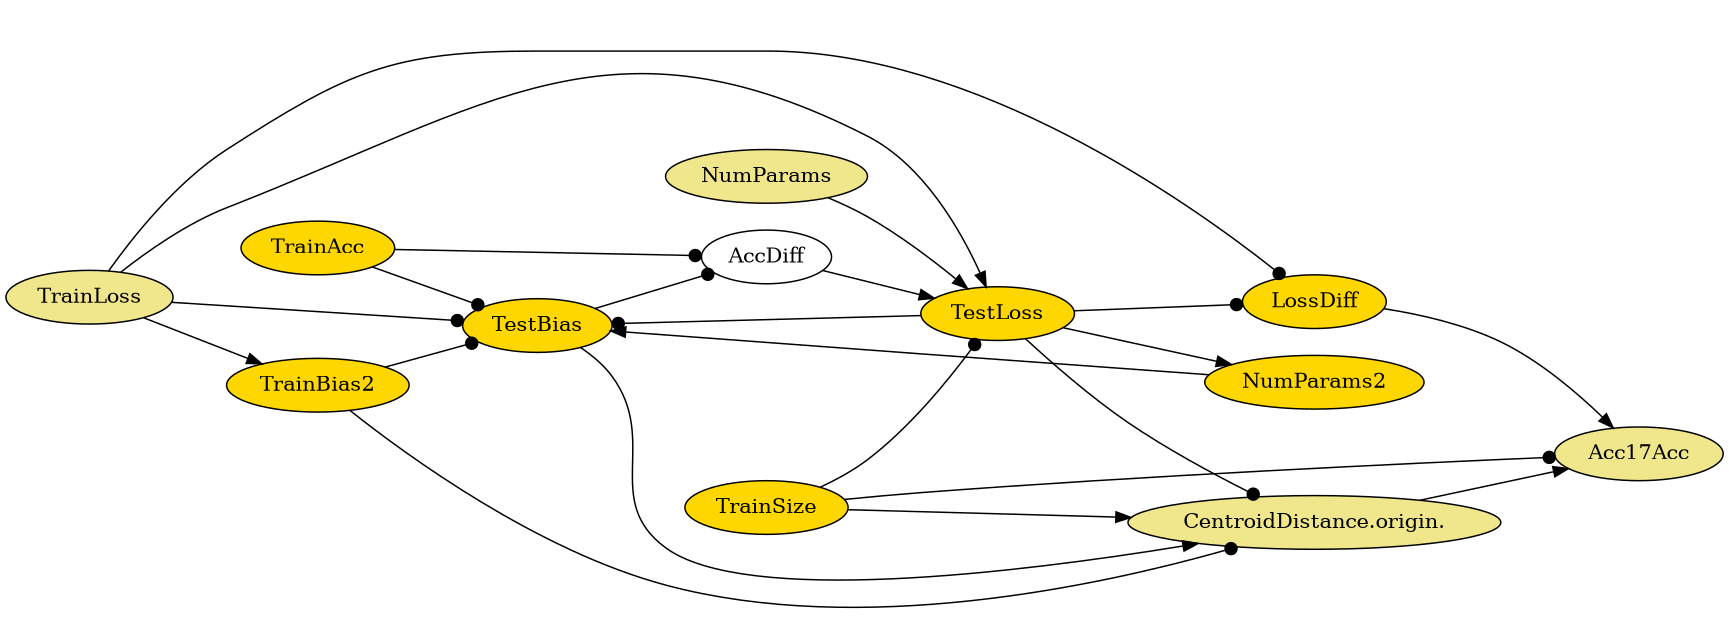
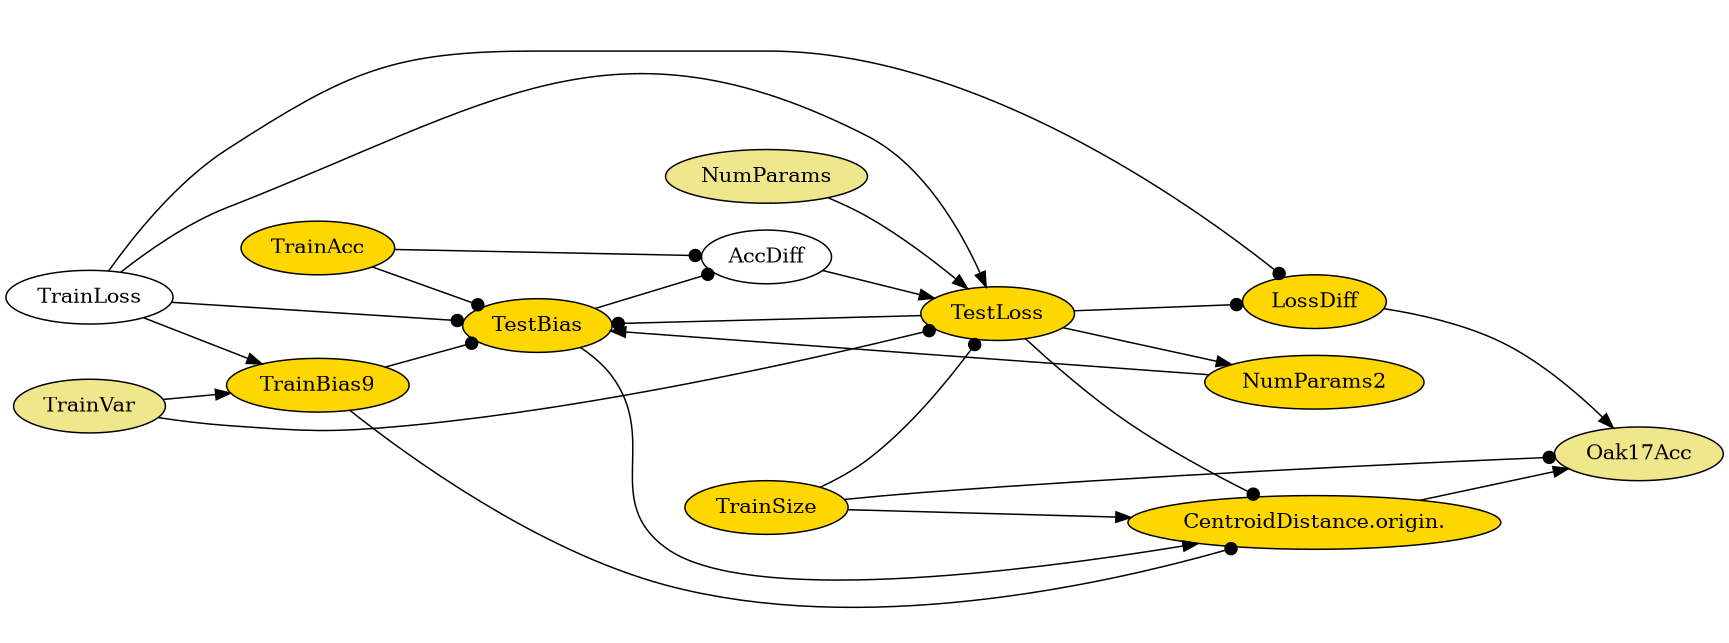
(90, 297) -> (90, 297)
(318, 385) -> (318, 385)
none -> (90, 406)
(1639, 454) -> (1639, 454)
(1314, 522) -> (1314, 522)
